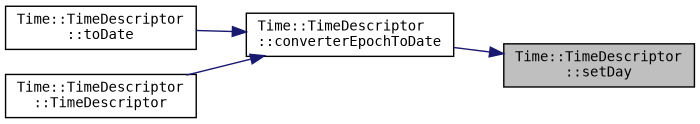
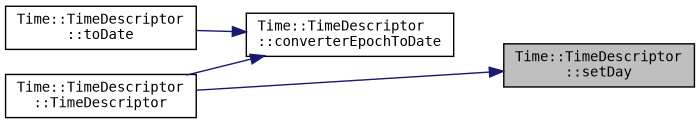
(472, 50) -> (343, 81)
